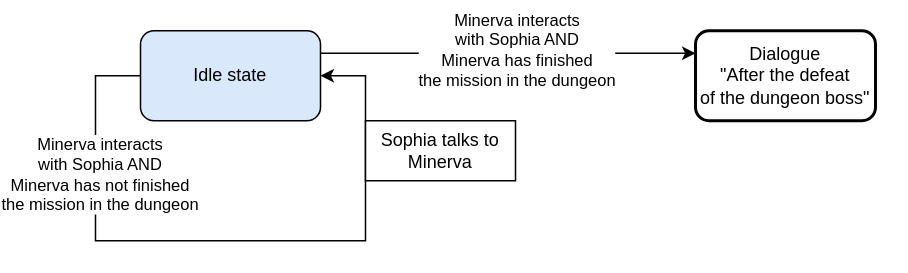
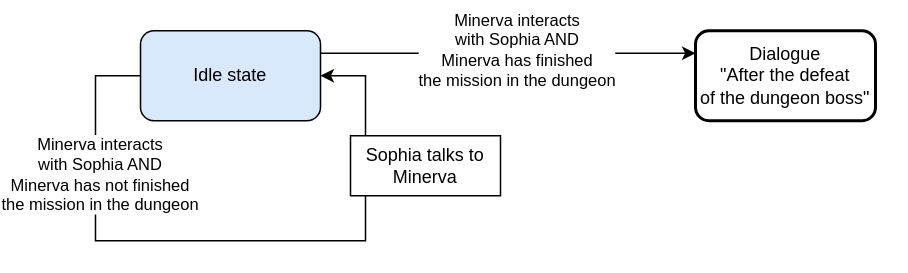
(440, 151) -> (425, 166)
